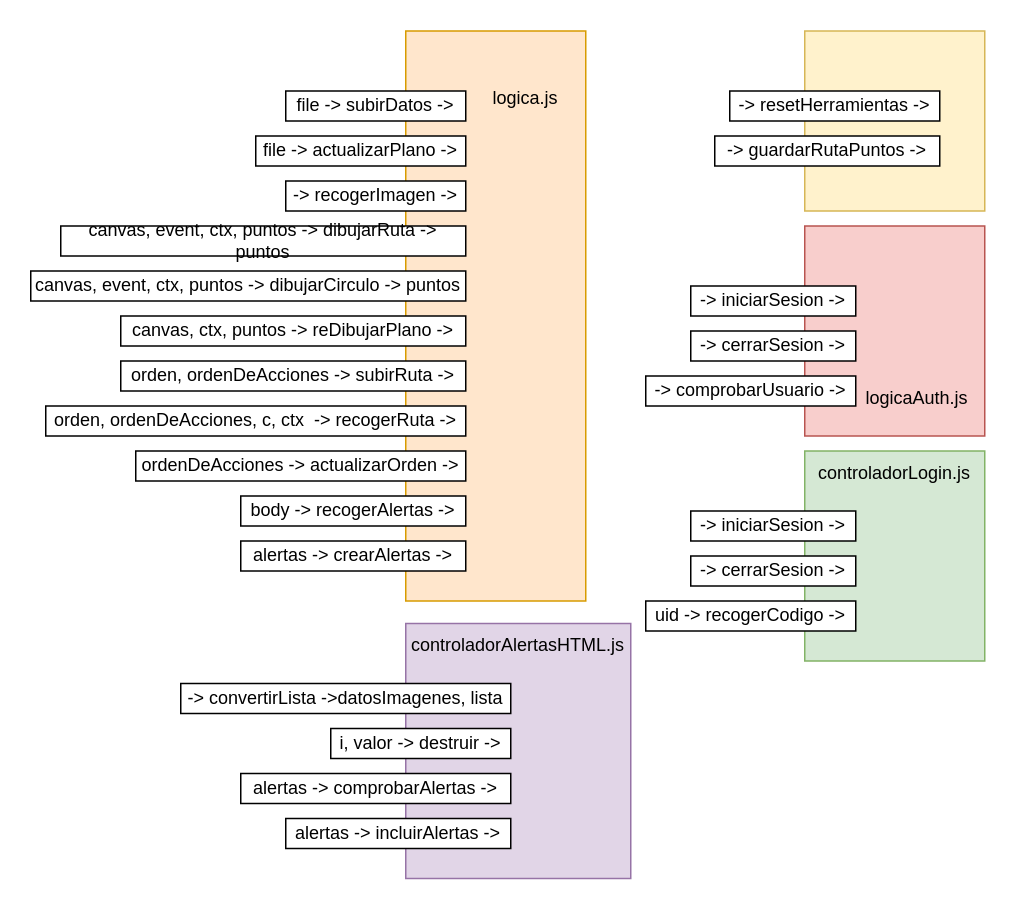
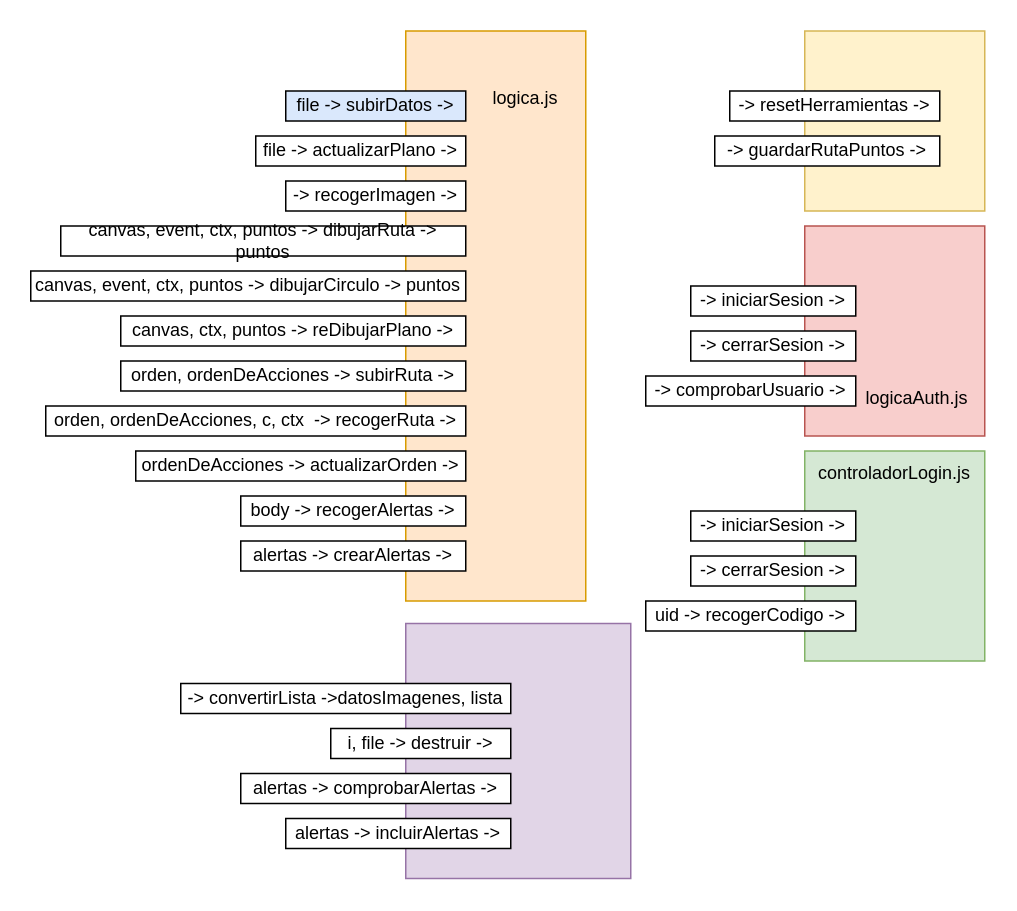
(376, 106) -> (376, 106)
(518, 646) -> none
(421, 743) -> (421, 743)
